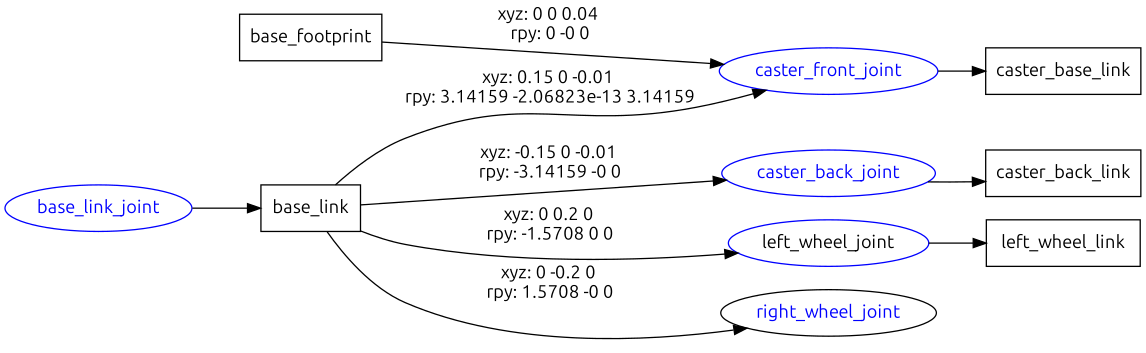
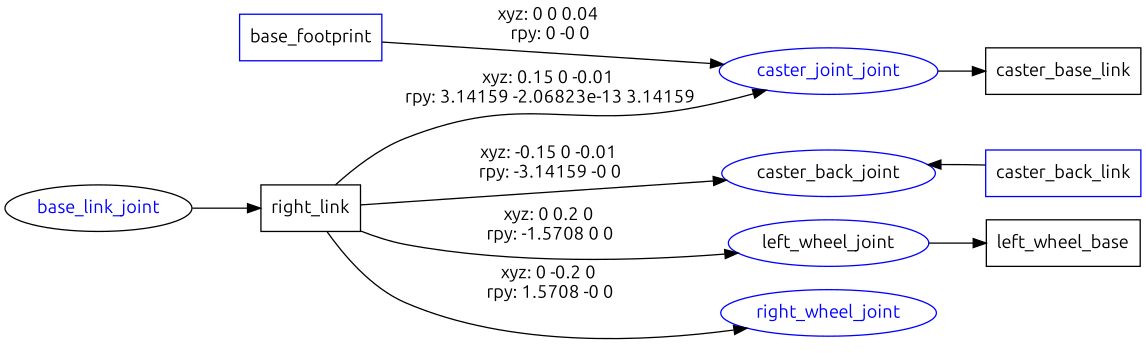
(311, 37) -> (311, 37)
(829, 71) -> (829, 71)
(829, 173) -> (829, 173)
(1063, 173) -> (1063, 173)
(950, 182) -> (963, 165)
(98, 208) -> (98, 208)
(311, 208) -> (311, 208)
(1063, 243) -> (1063, 243)
(829, 313) -> (829, 313)
